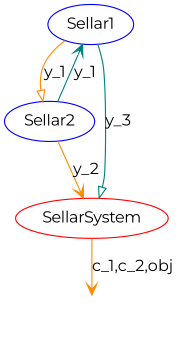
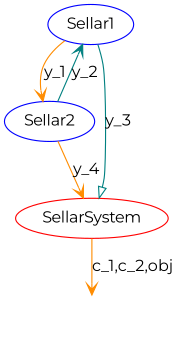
(45, 62) -> (45, 62)
(85, 73) -> (85, 73)
(86, 170) -> (86, 170)
